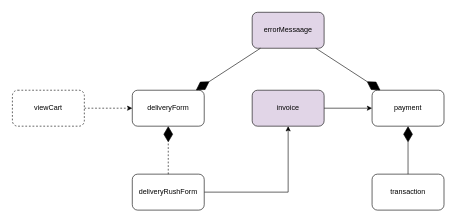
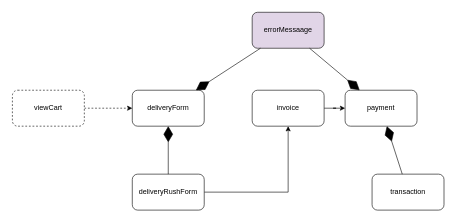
(288, 108) -> (288, 108)
(408, 108) -> (381, 108)
(168, 158) -> (168, 158)
